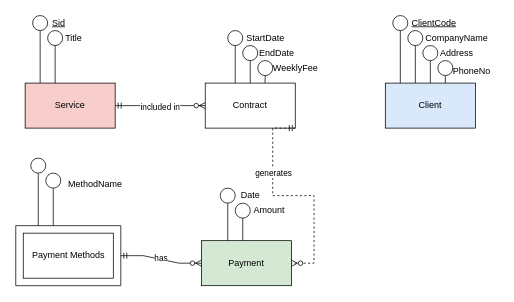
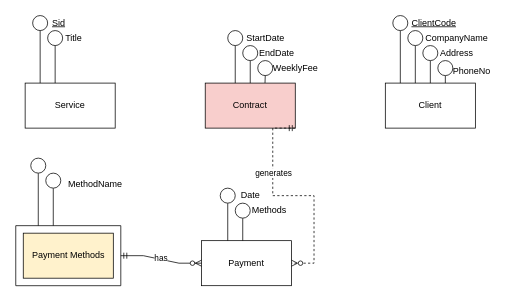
(70, 105) -> (70, 105)
(160, 105) -> none
(250, 105) -> (250, 105)
(430, 105) -> (430, 105)
(269, 210) -> (269, 210)
(68, 255) -> (68, 255)
(246, 263) -> (246, 263)
